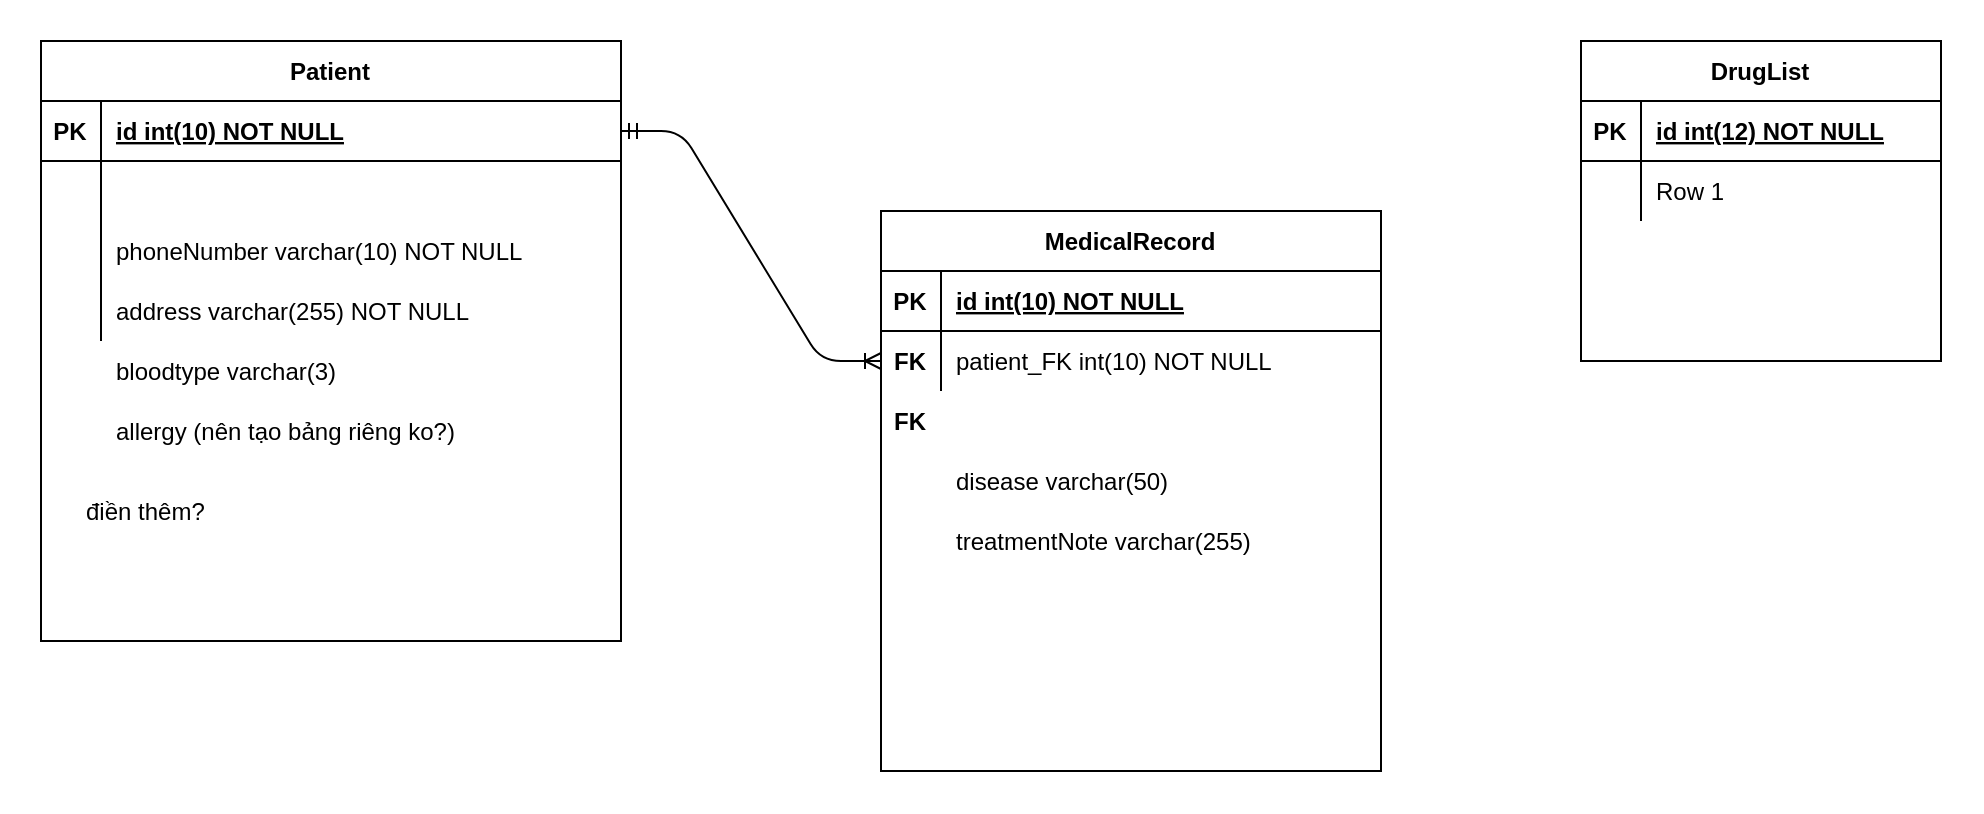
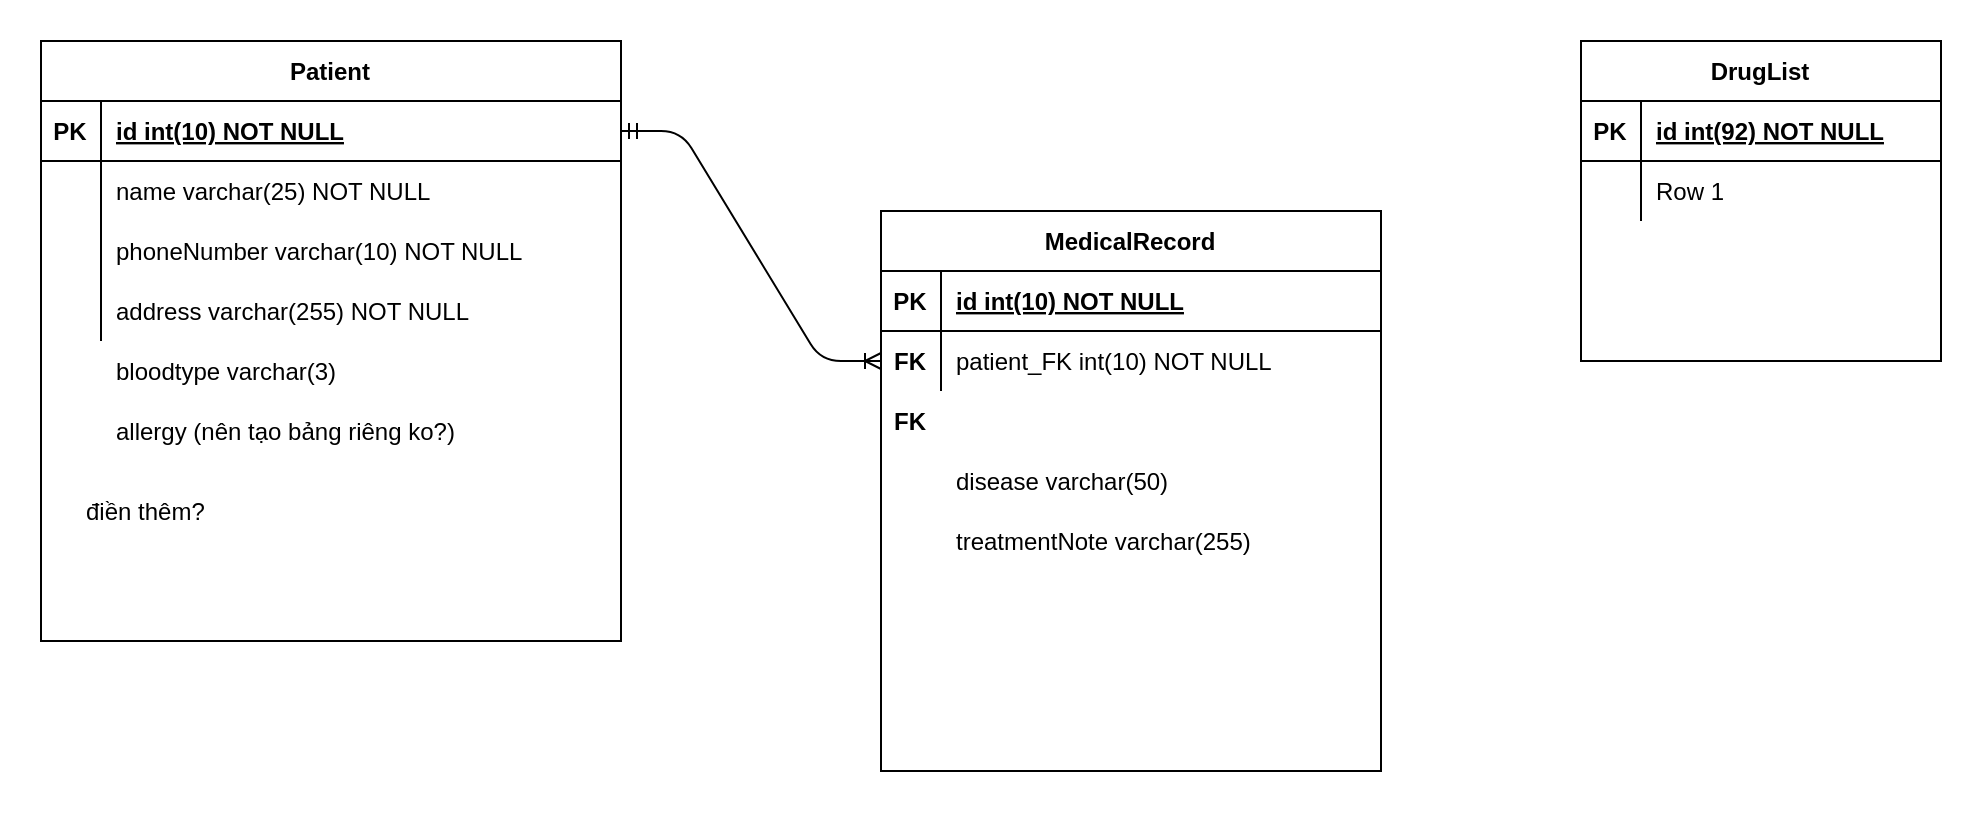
(1768, 132) -> (1768, 132)
none -> (361, 191)
